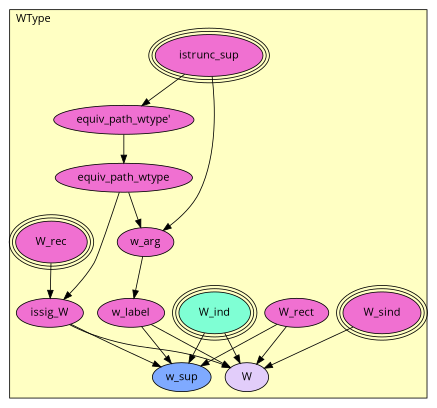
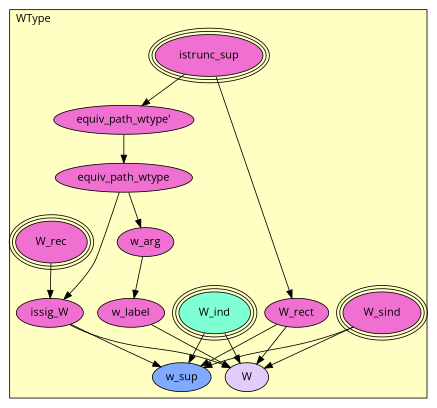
(210, 158) -> (253, 183)
(154, 342) -> (283, 348)
